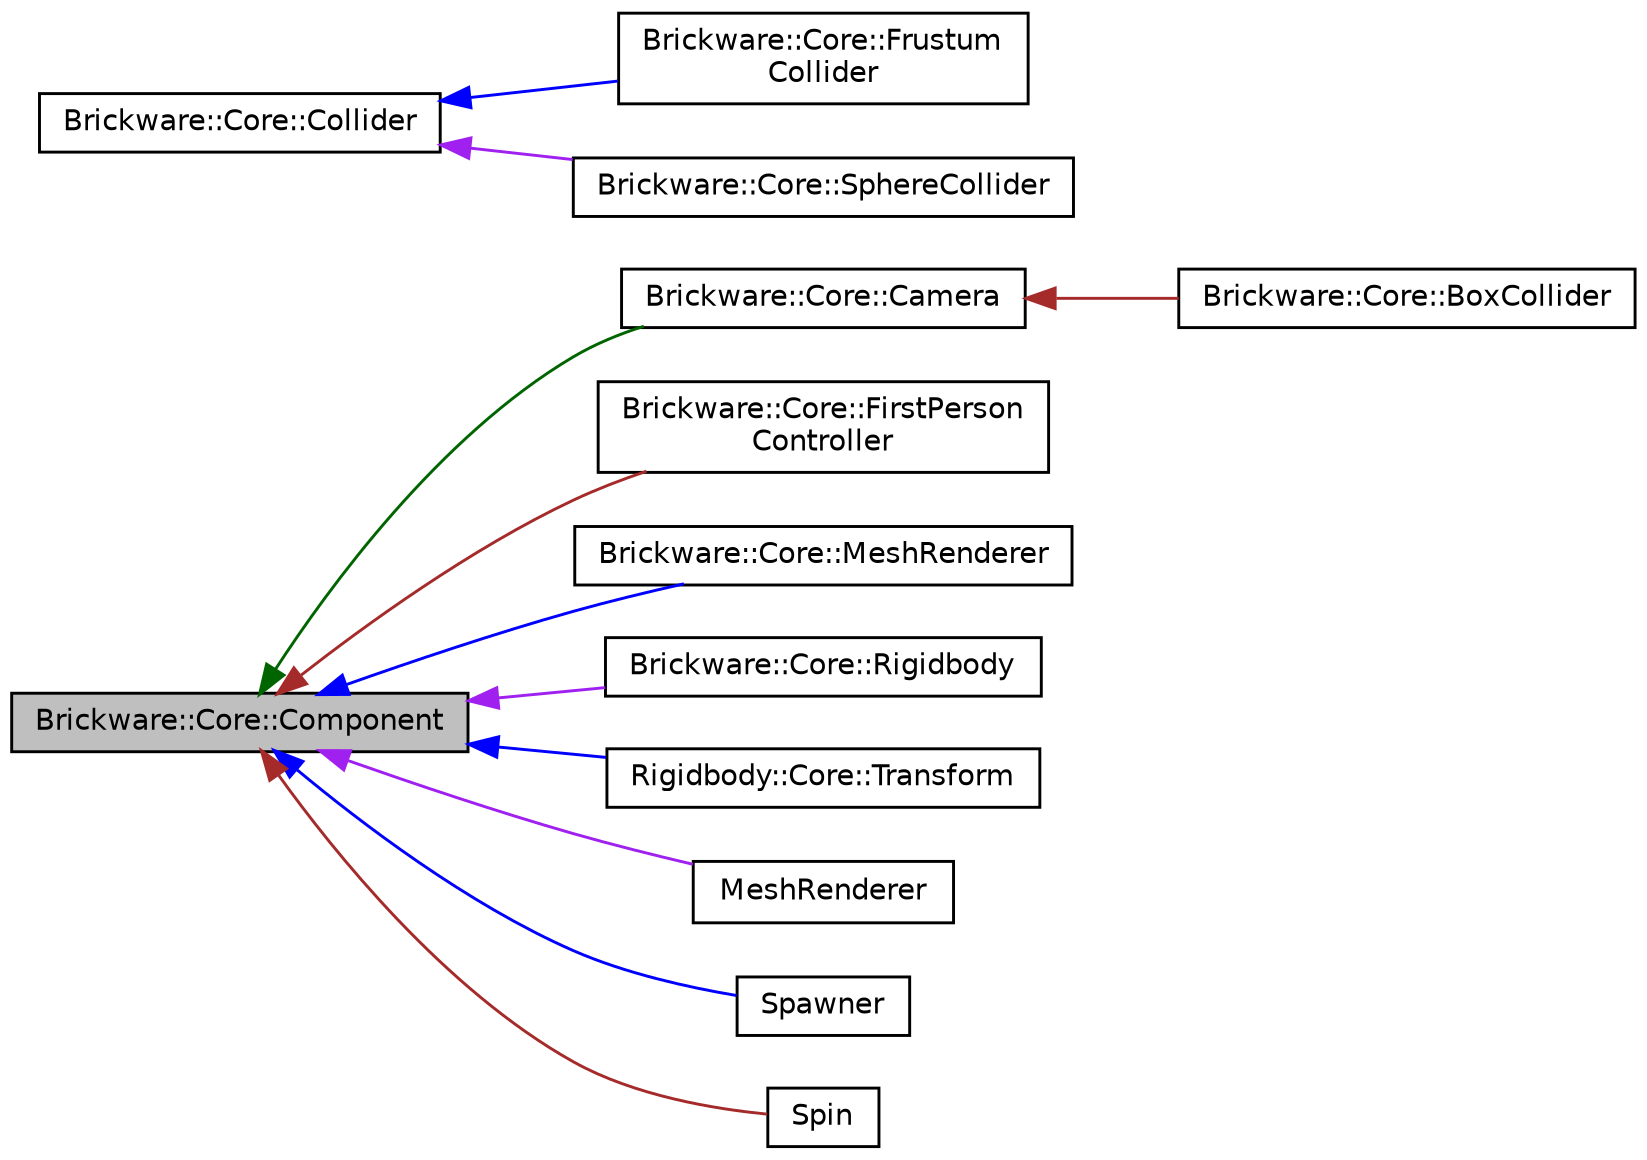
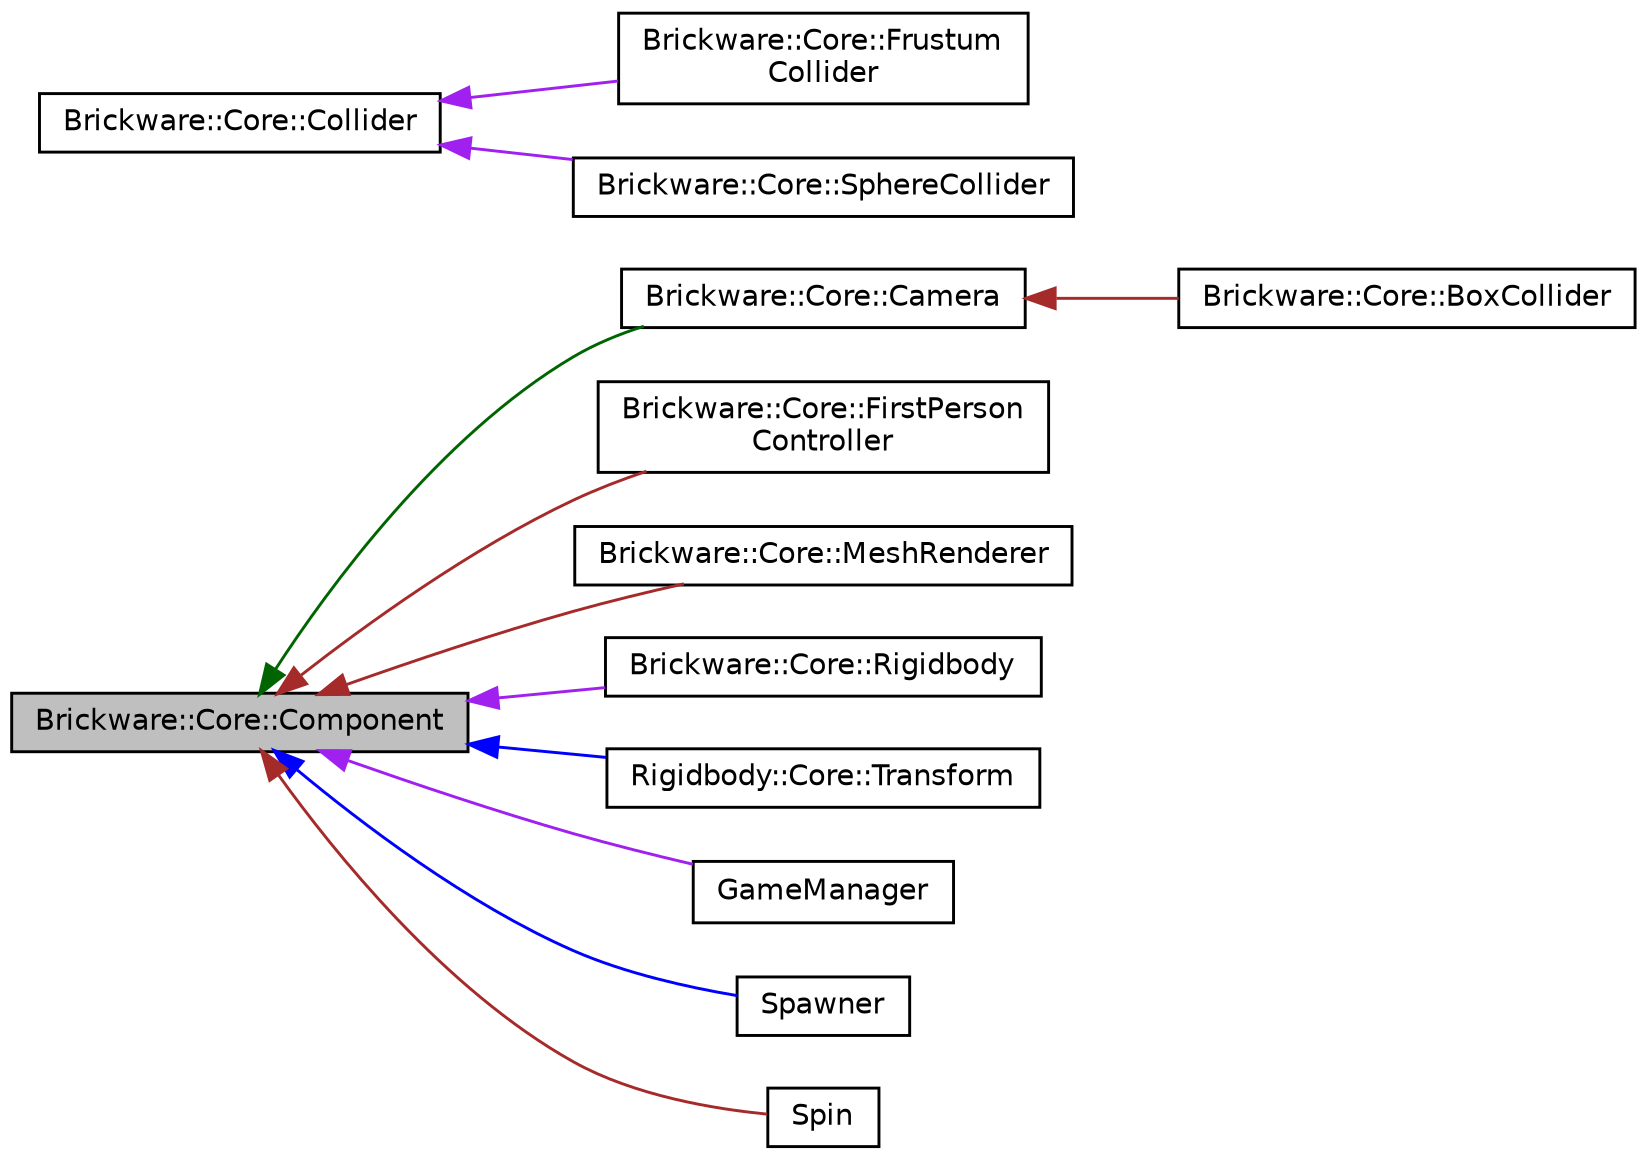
(544, 89) -> (544, 89)
(514, 629) -> (514, 629)
(823, 892) -> (823, 892)
